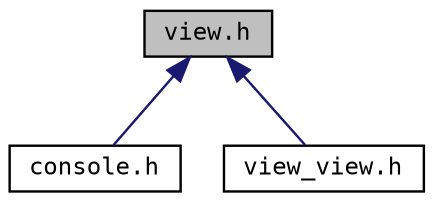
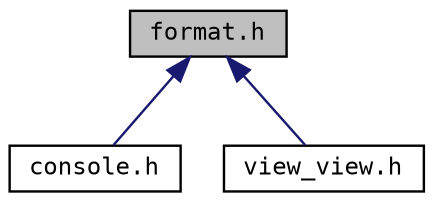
(208, 34) -> (208, 34)
